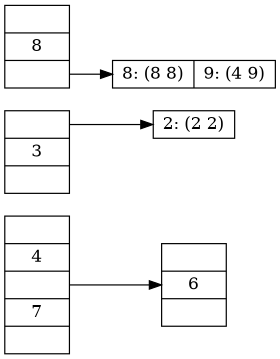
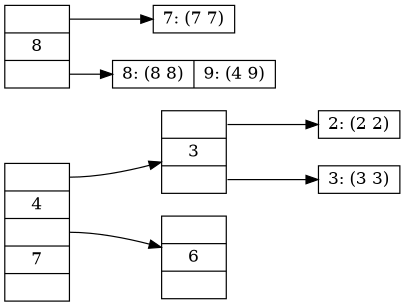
none -> (194, 19)
none -> (110, 174)
none -> (359, 180)
